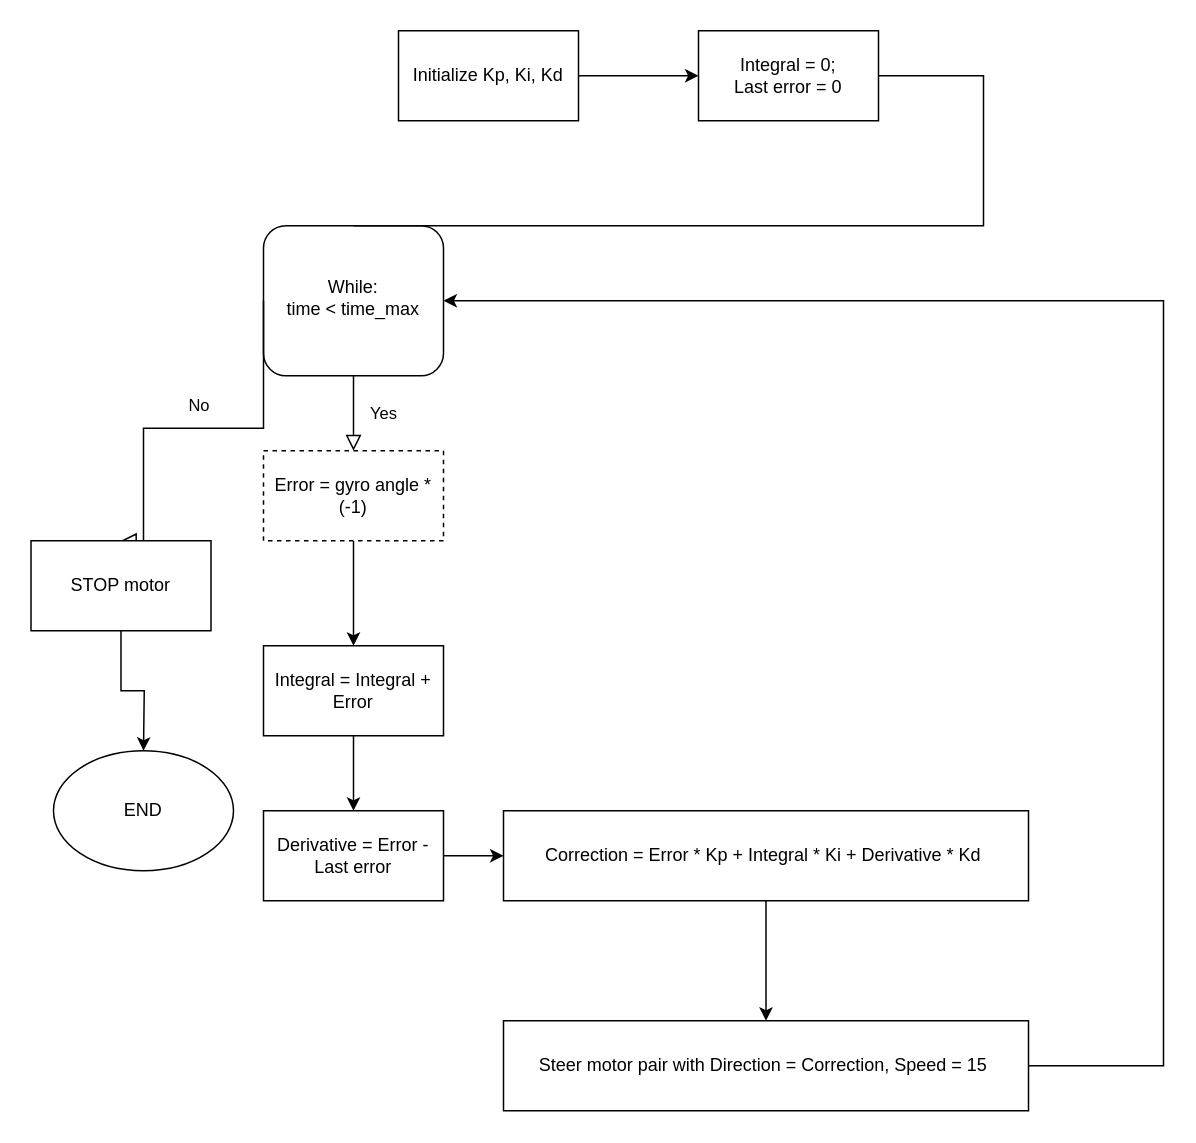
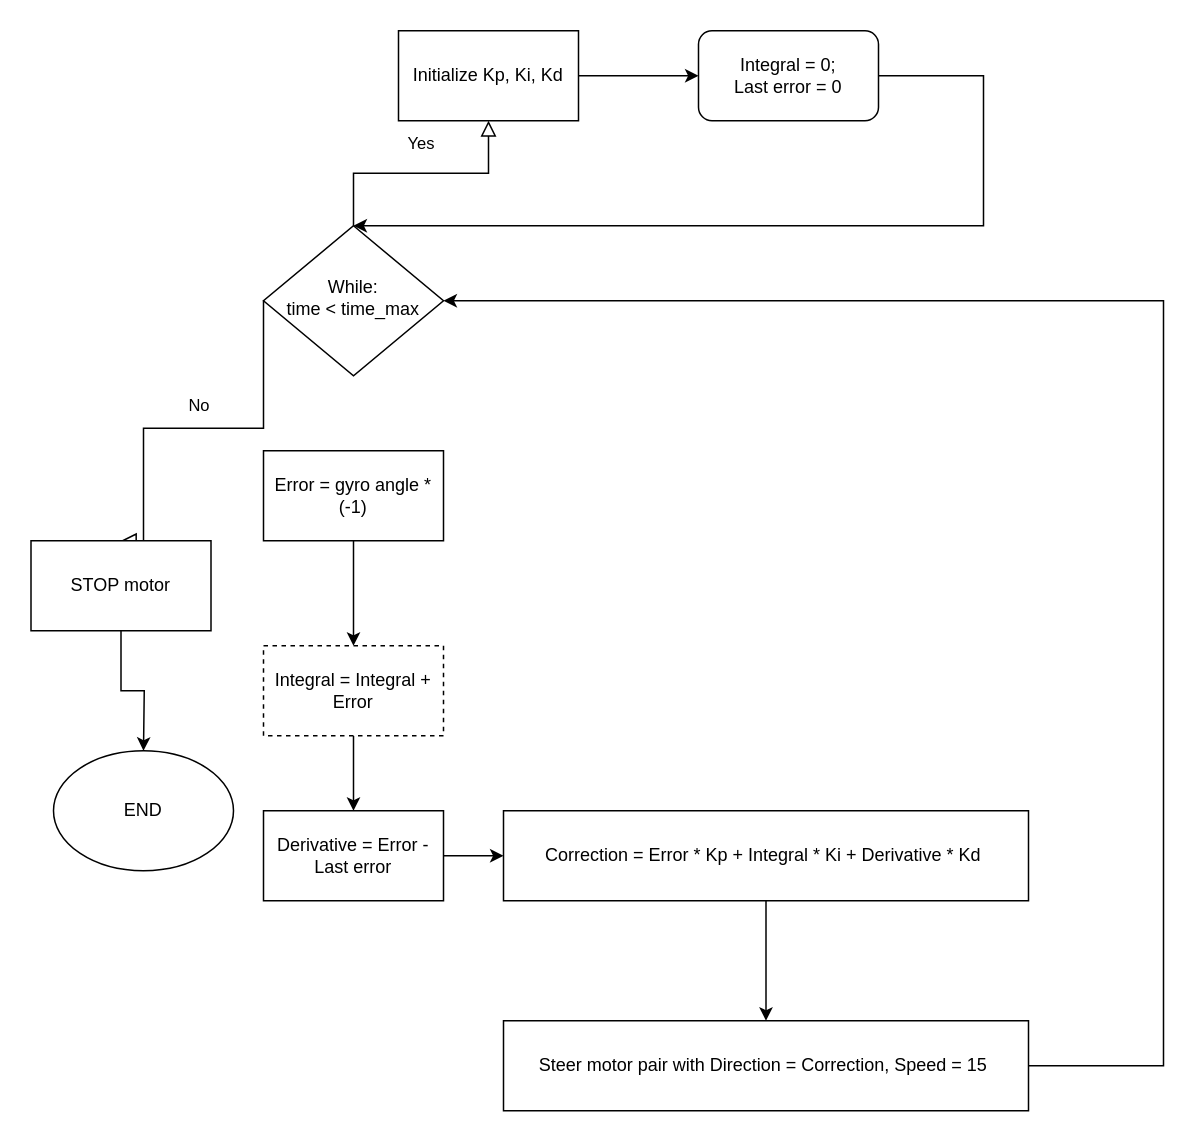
(788, 76) -> (788, 76)
(360, 226) -> (365, 226)
(353, 301) -> (353, 301)
(353, 405) -> (415, 173)
(353, 496) -> (353, 496)
(353, 691) -> (353, 691)
